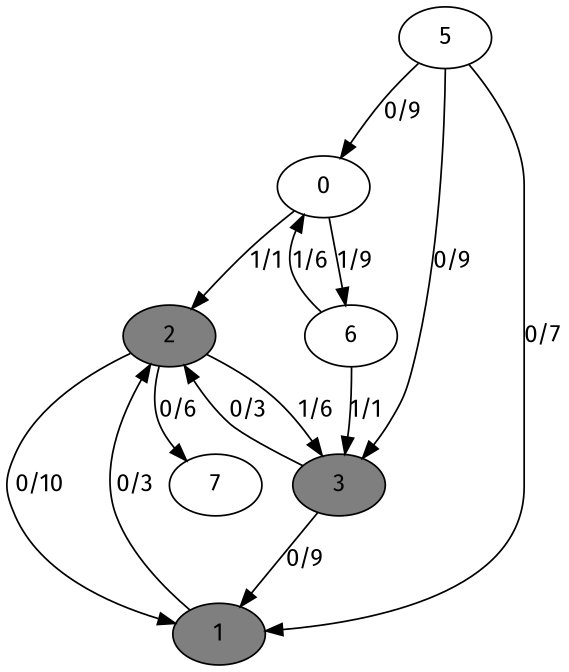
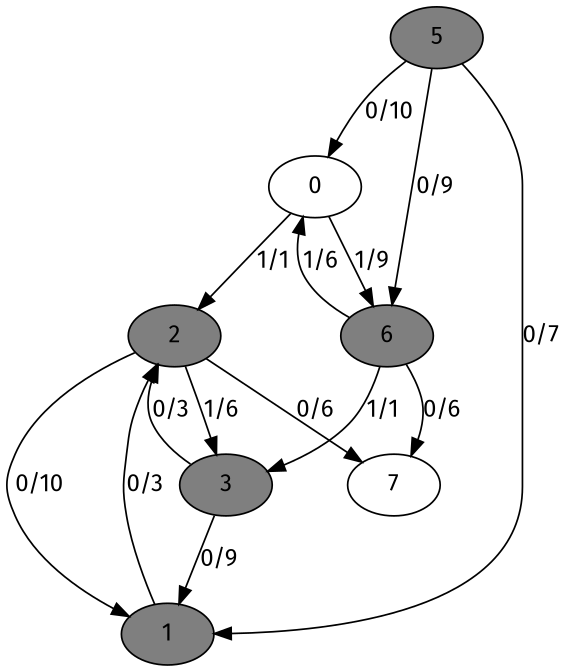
(445, 38) -> (437, 38)
(402, 112) -> (389, 112)
(432, 262) -> (413, 178)
(351, 336) -> (387, 336)
none -> (422, 401)
